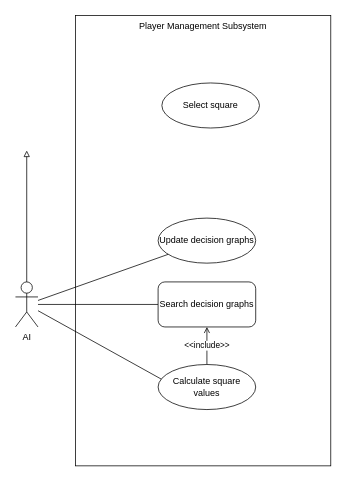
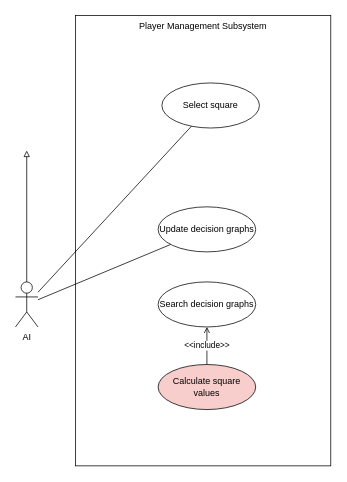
(207, 240) -> (207, 229)
(98, 304) -> none
(207, 304) -> (207, 304)
(100, 345) -> (114, 209)
(207, 387) -> (207, 387)
